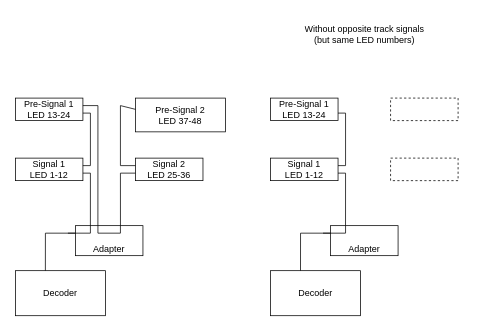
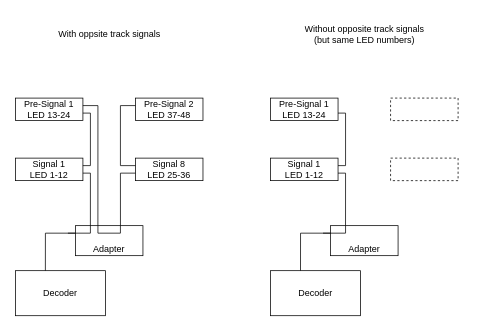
none -> (109, 34)
(180, 115) -> (169, 109)
(169, 169) -> (169, 169)
